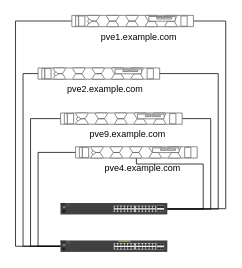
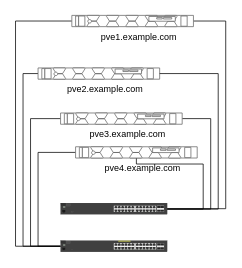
(128, 135) -> (128, 135)
